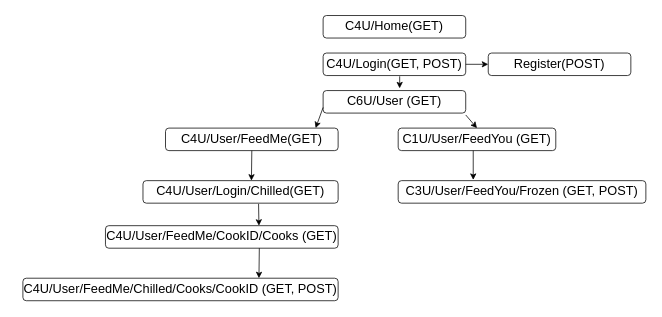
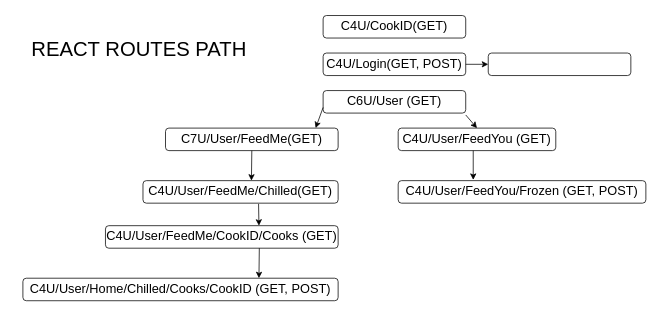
(394, 27) -> (394, 27)
none -> (139, 49)
(559, 64) -> none
(399, 79) -> none
(252, 139) -> (252, 139)
(477, 139) -> (477, 139)
(240, 192) -> (240, 192)
(522, 192) -> (522, 192)
(180, 289) -> (180, 289)
